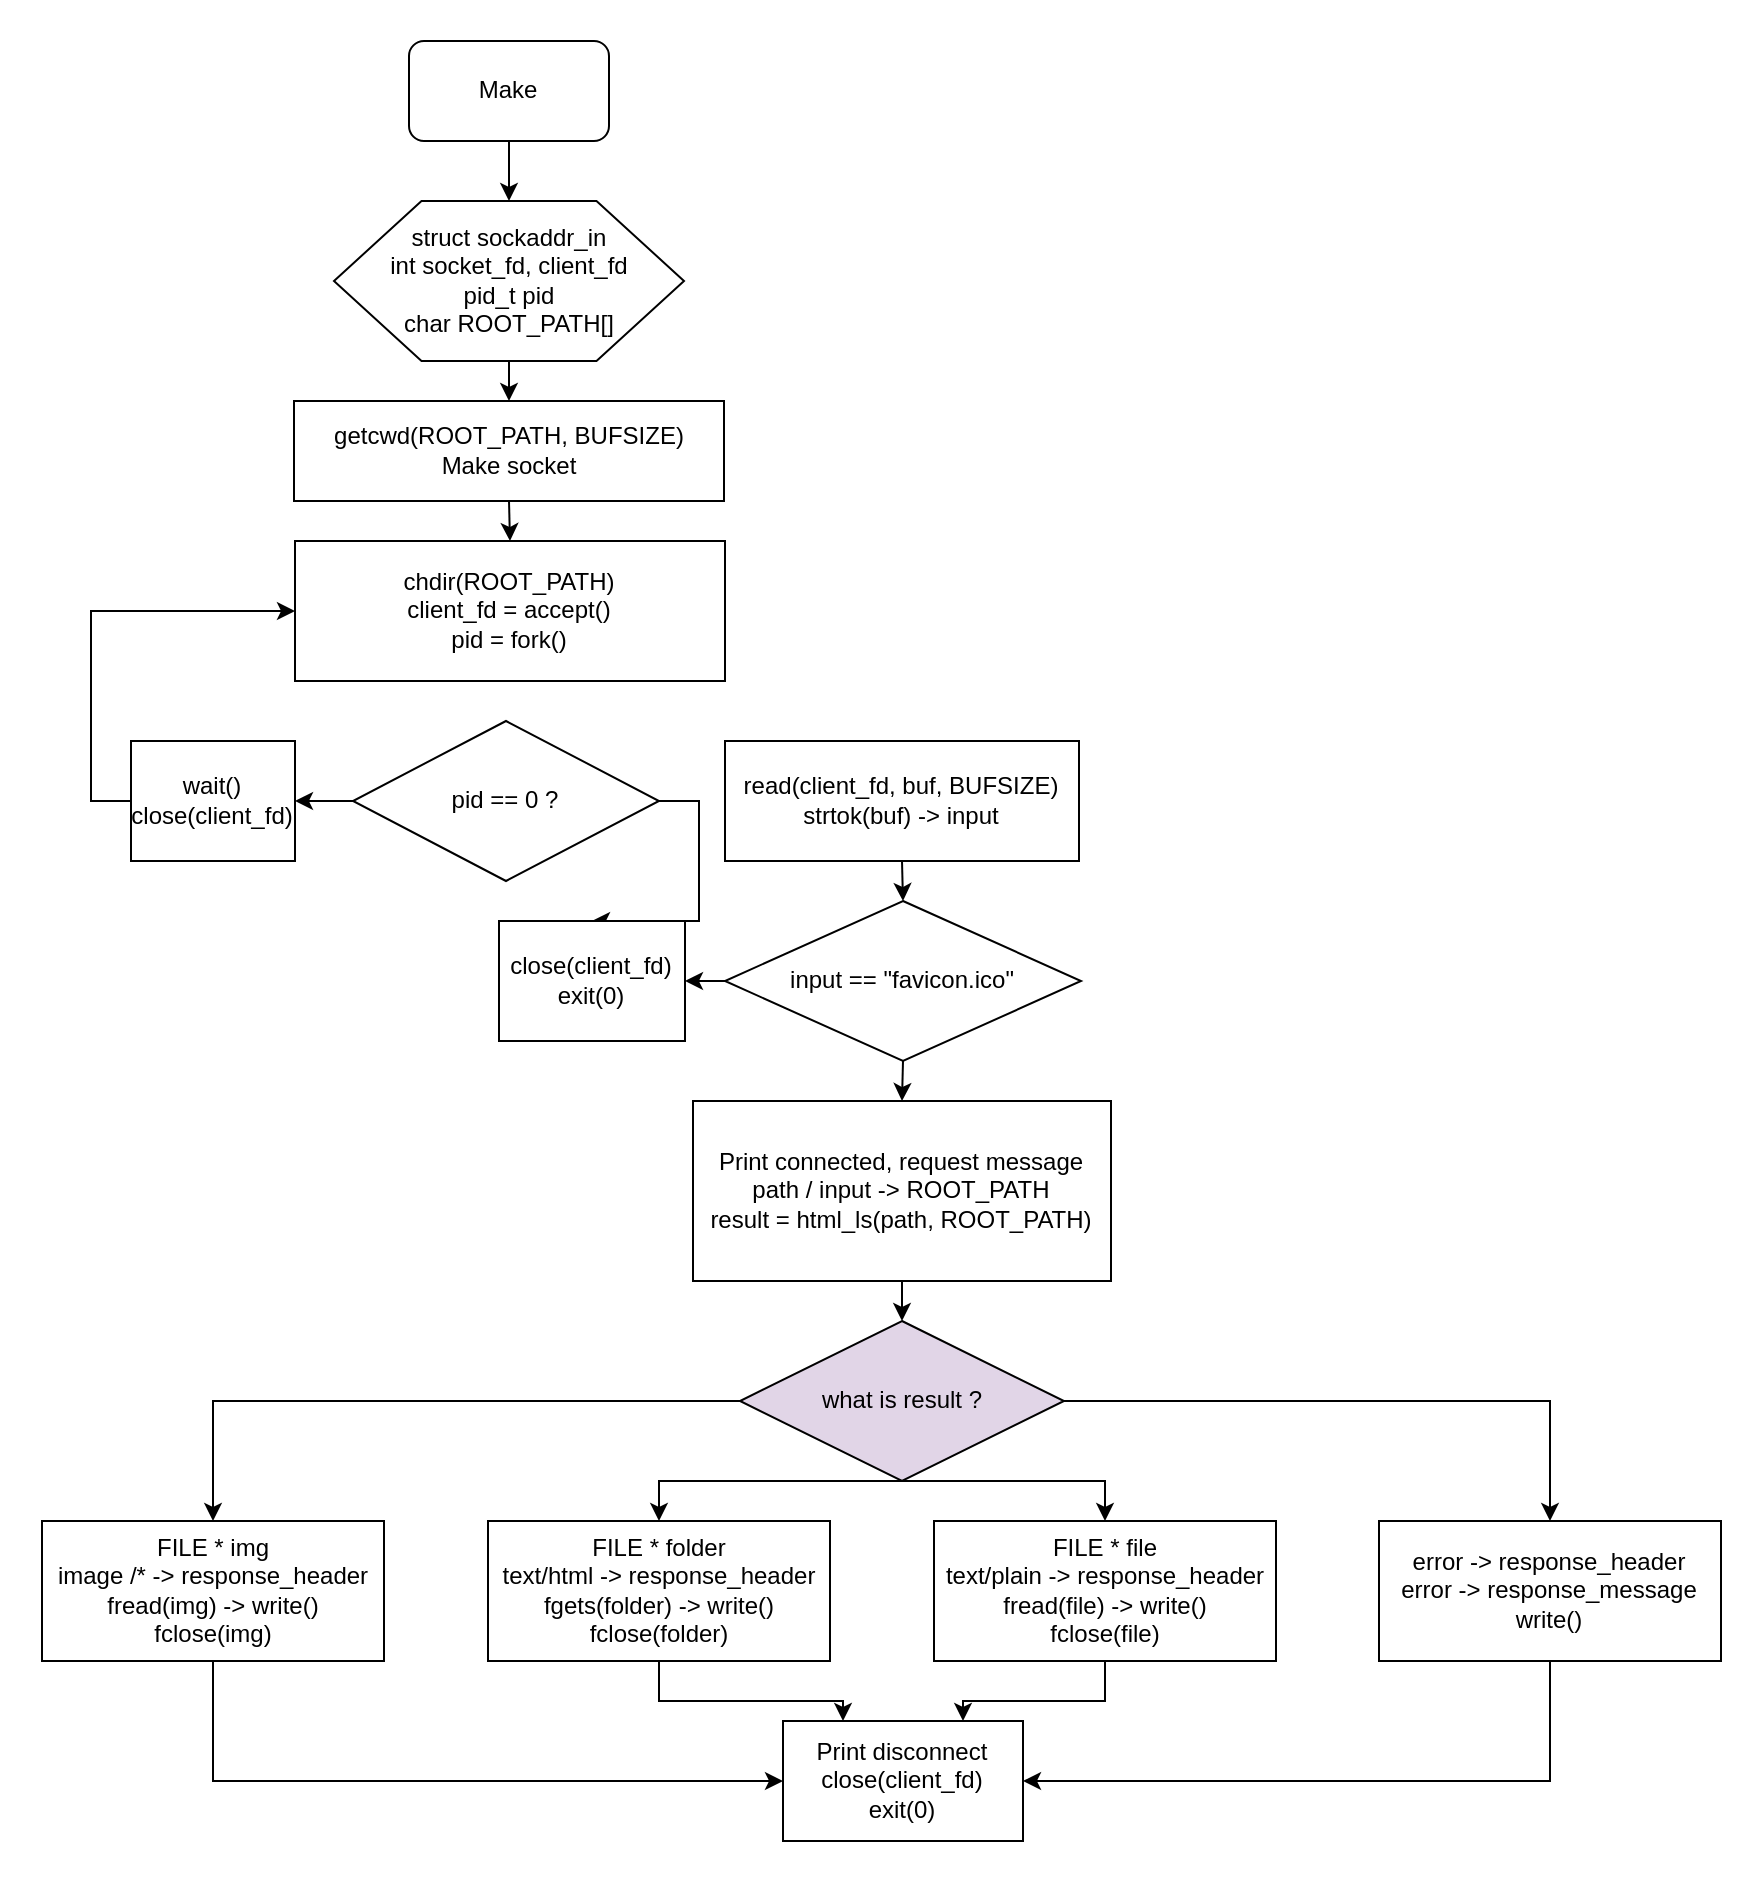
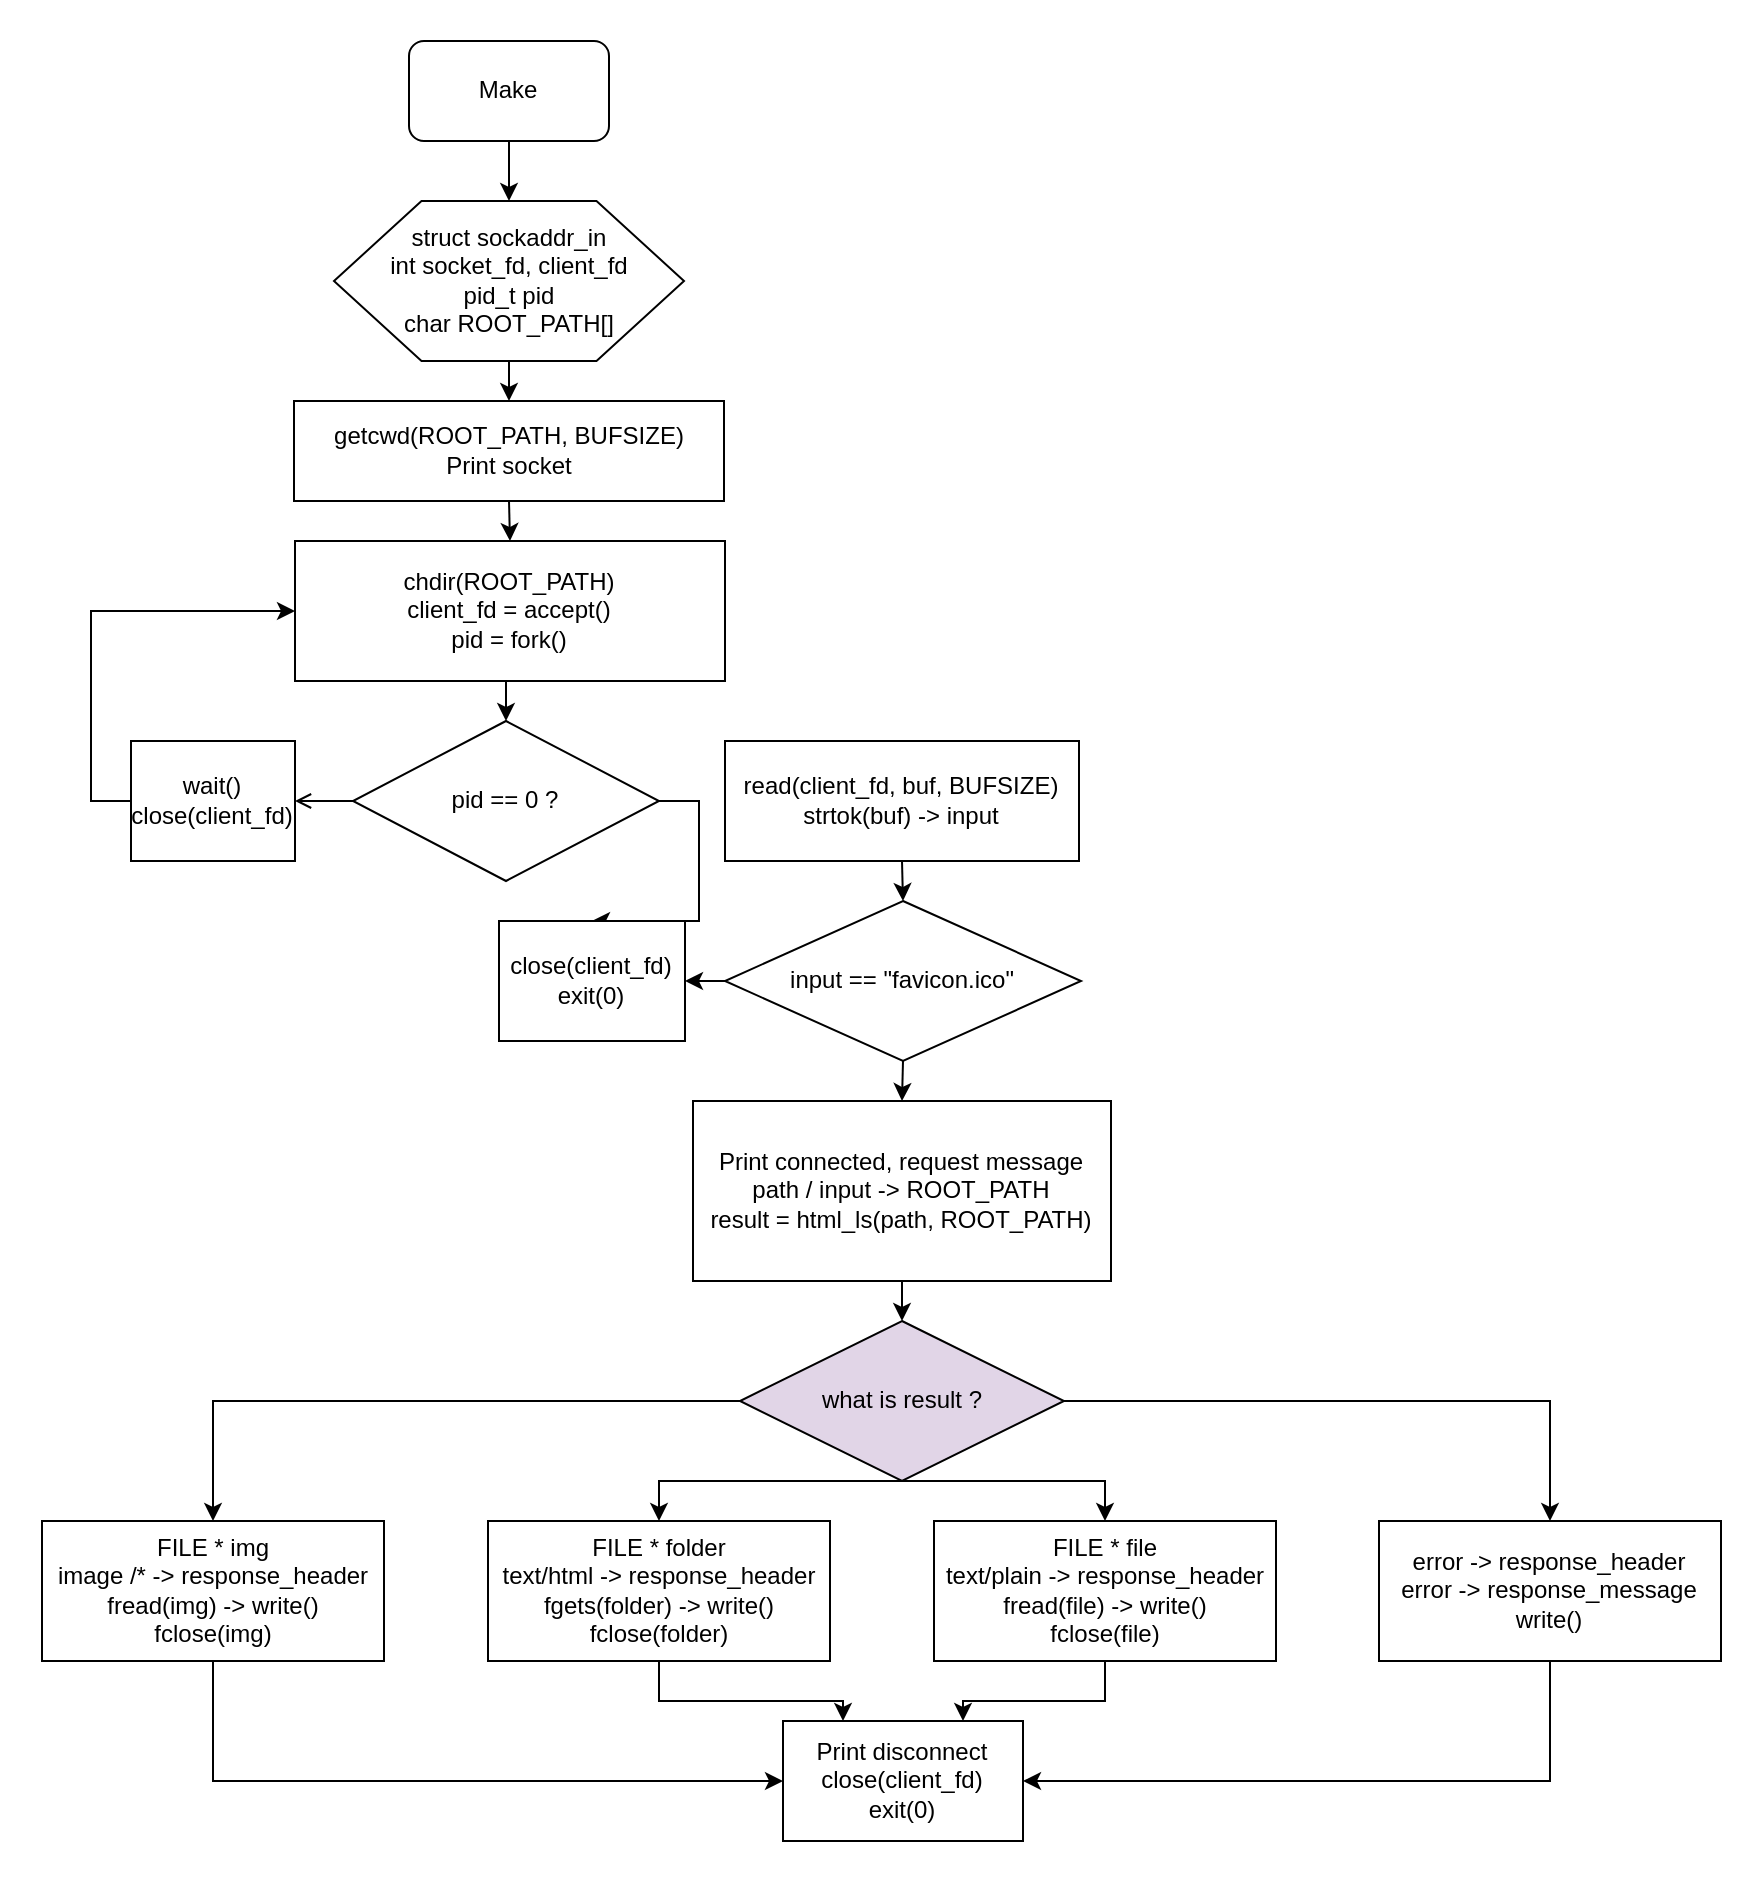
(510, 451) -> (510, 451)
none -> (506, 693)
(310, 801) -> (307, 801)
